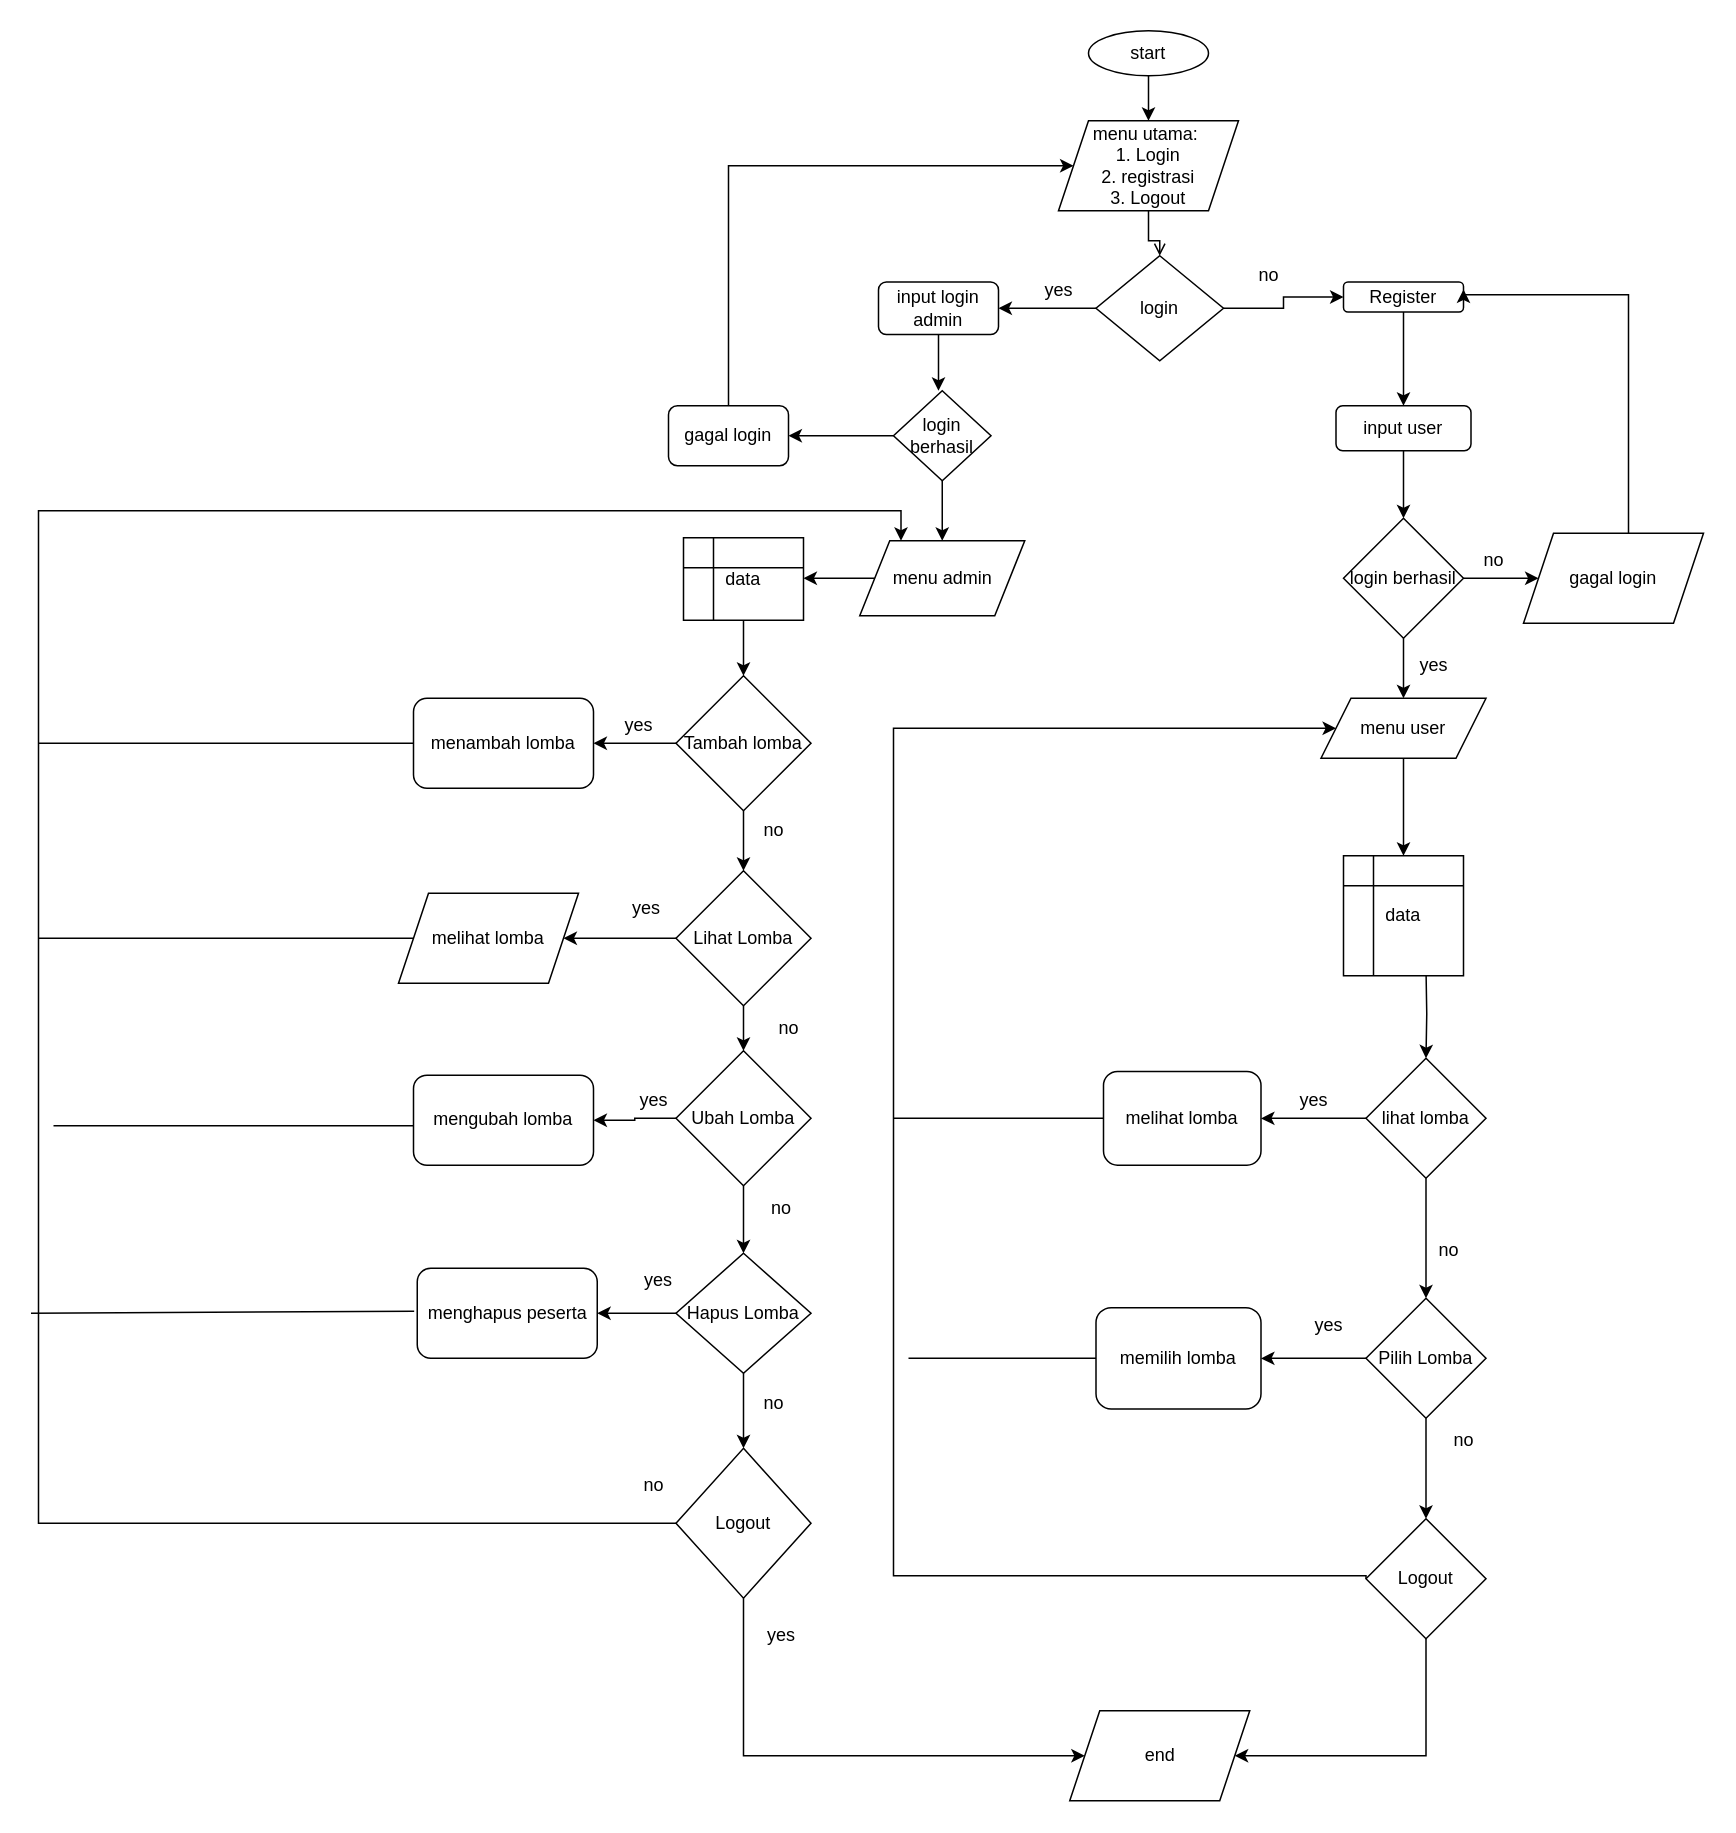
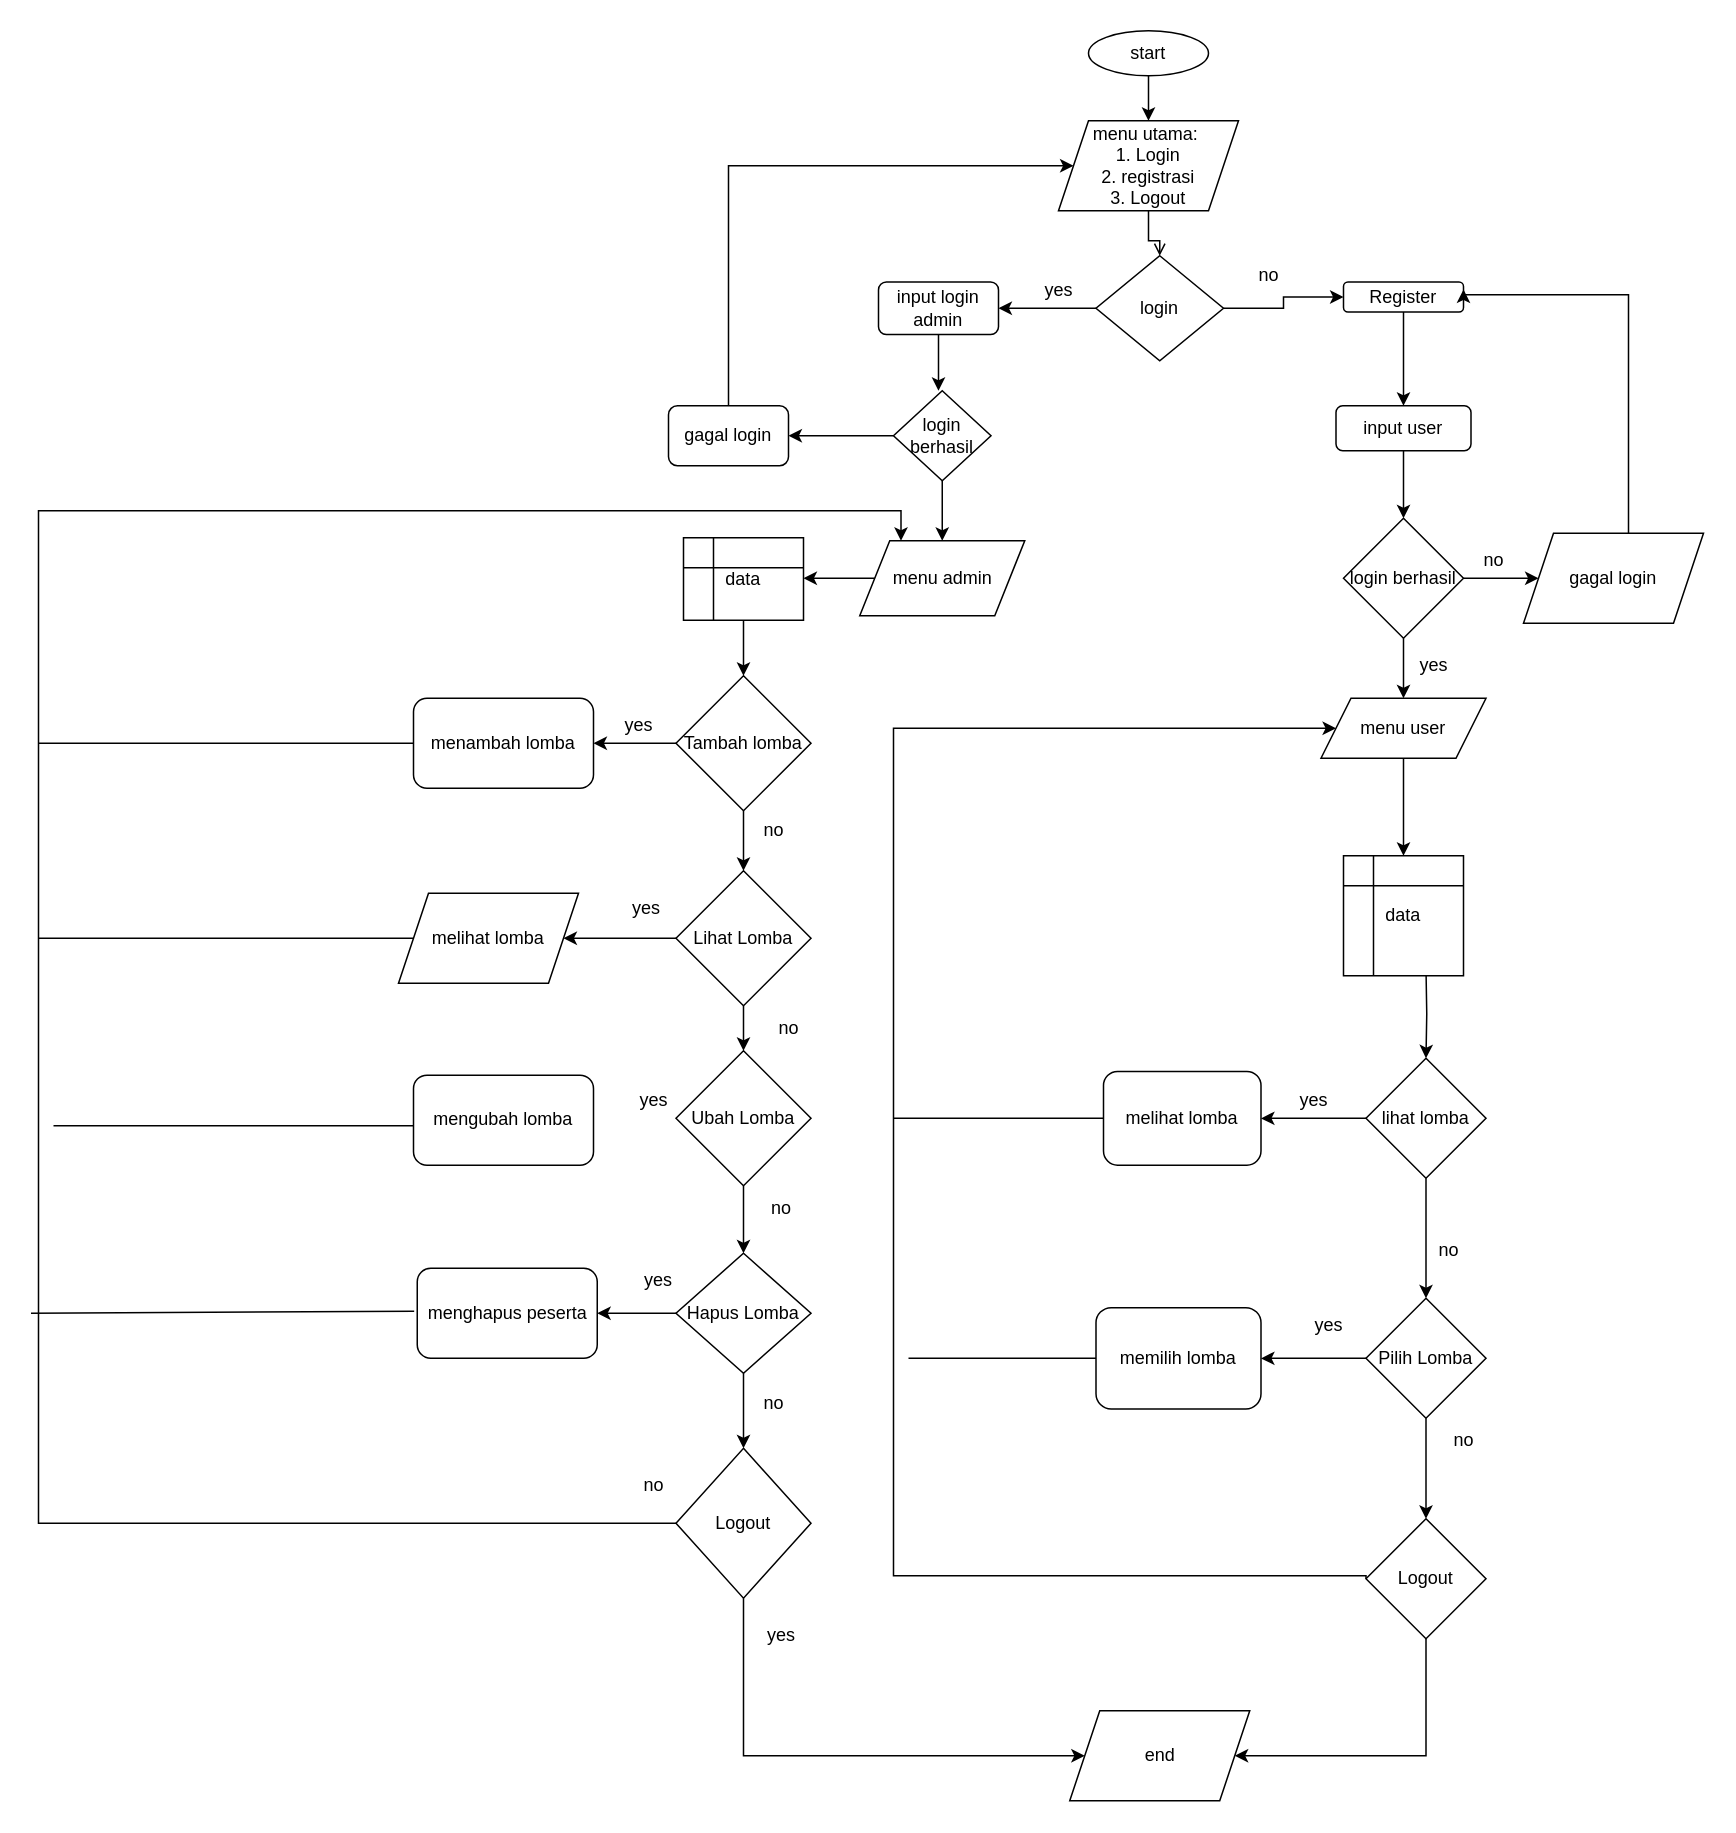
(640, 1118) -> none
